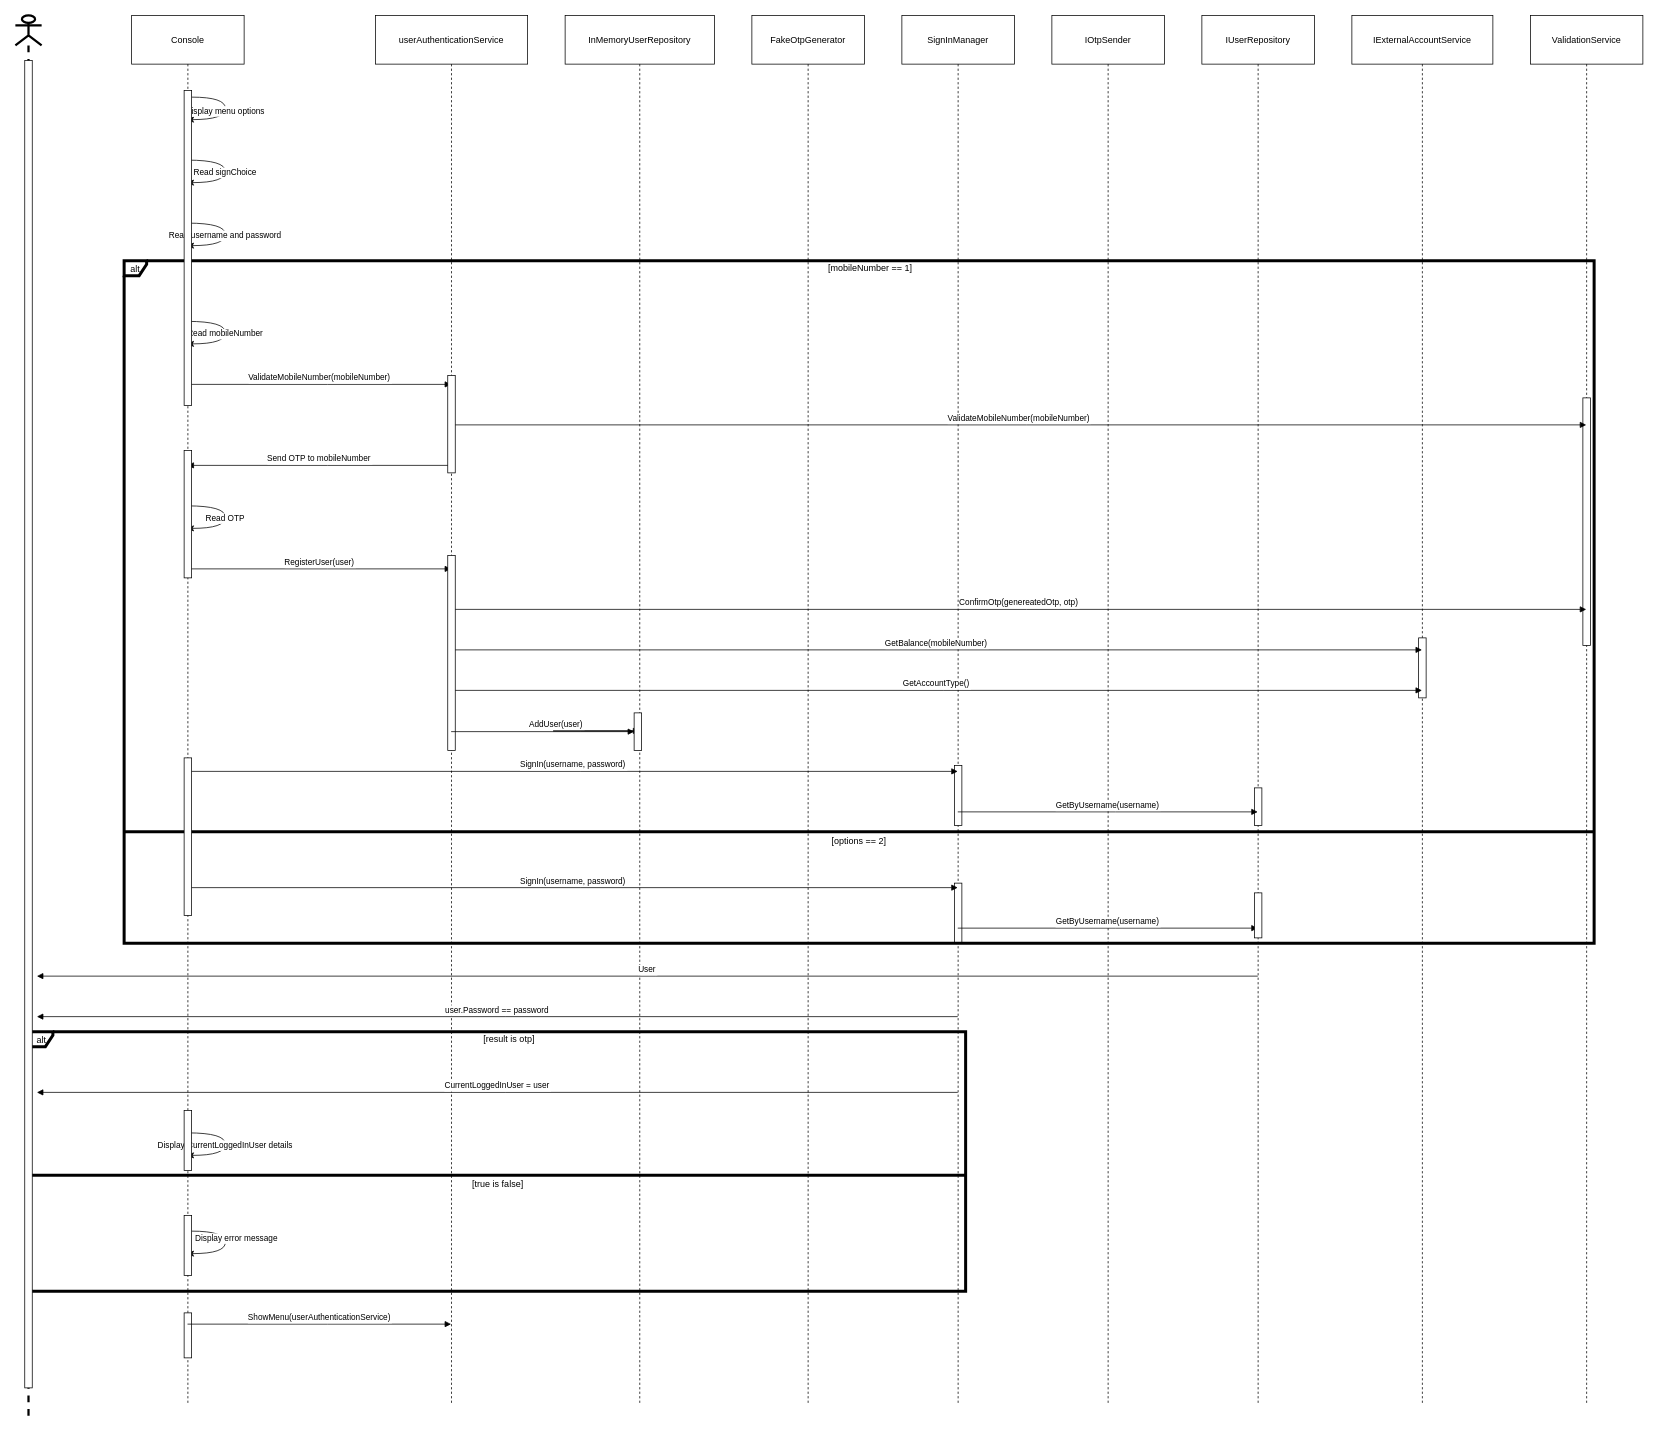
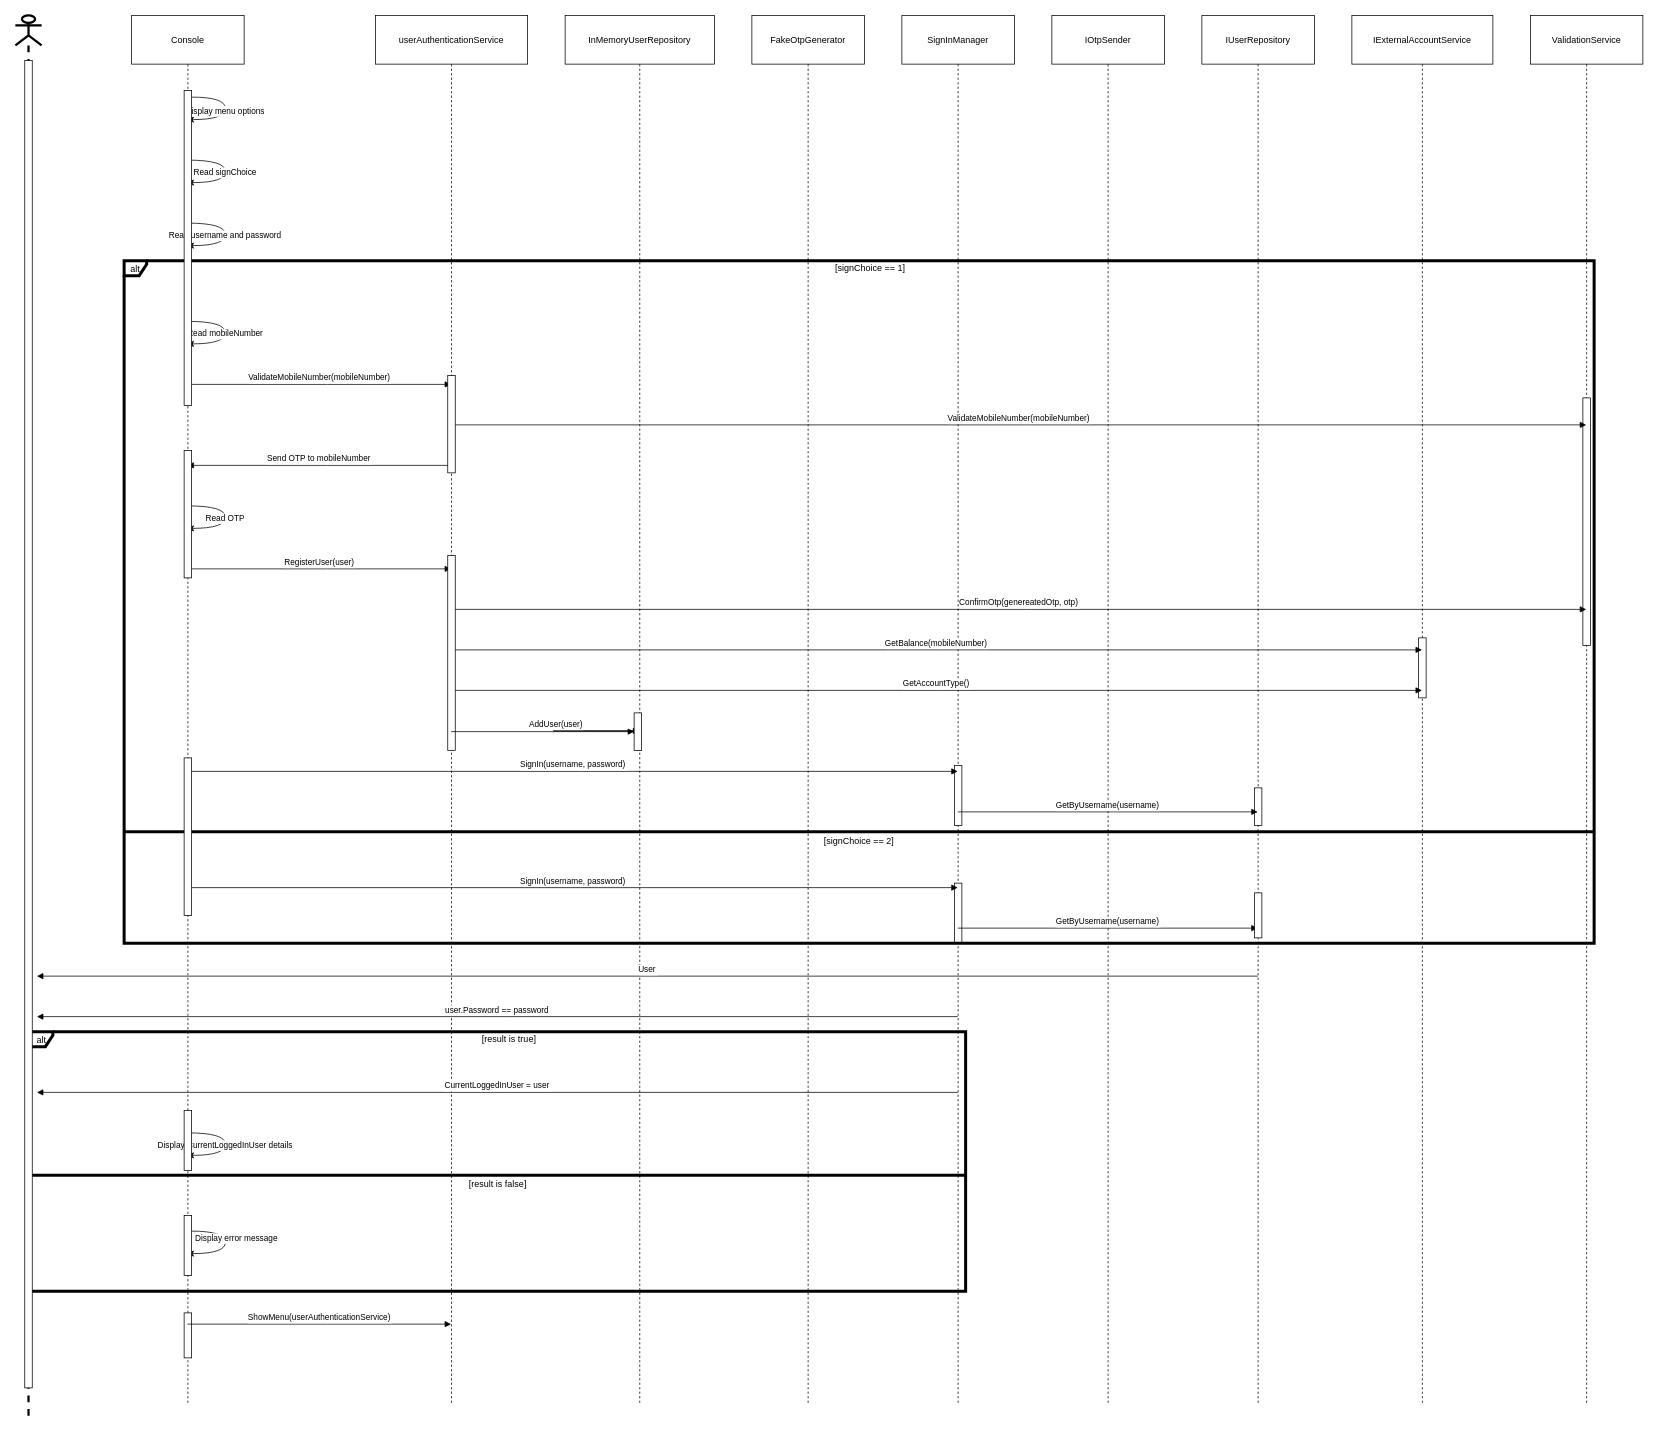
(870, 268) -> (870, 268)
(859, 841) -> (859, 841)
(509, 1039) -> (509, 1039)
(498, 1185) -> (498, 1185)
